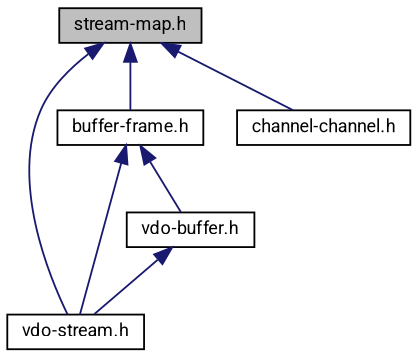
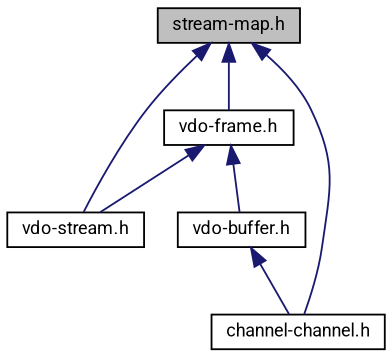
(130, 128) -> (229, 128)
(126, 287) -> (275, 289)
